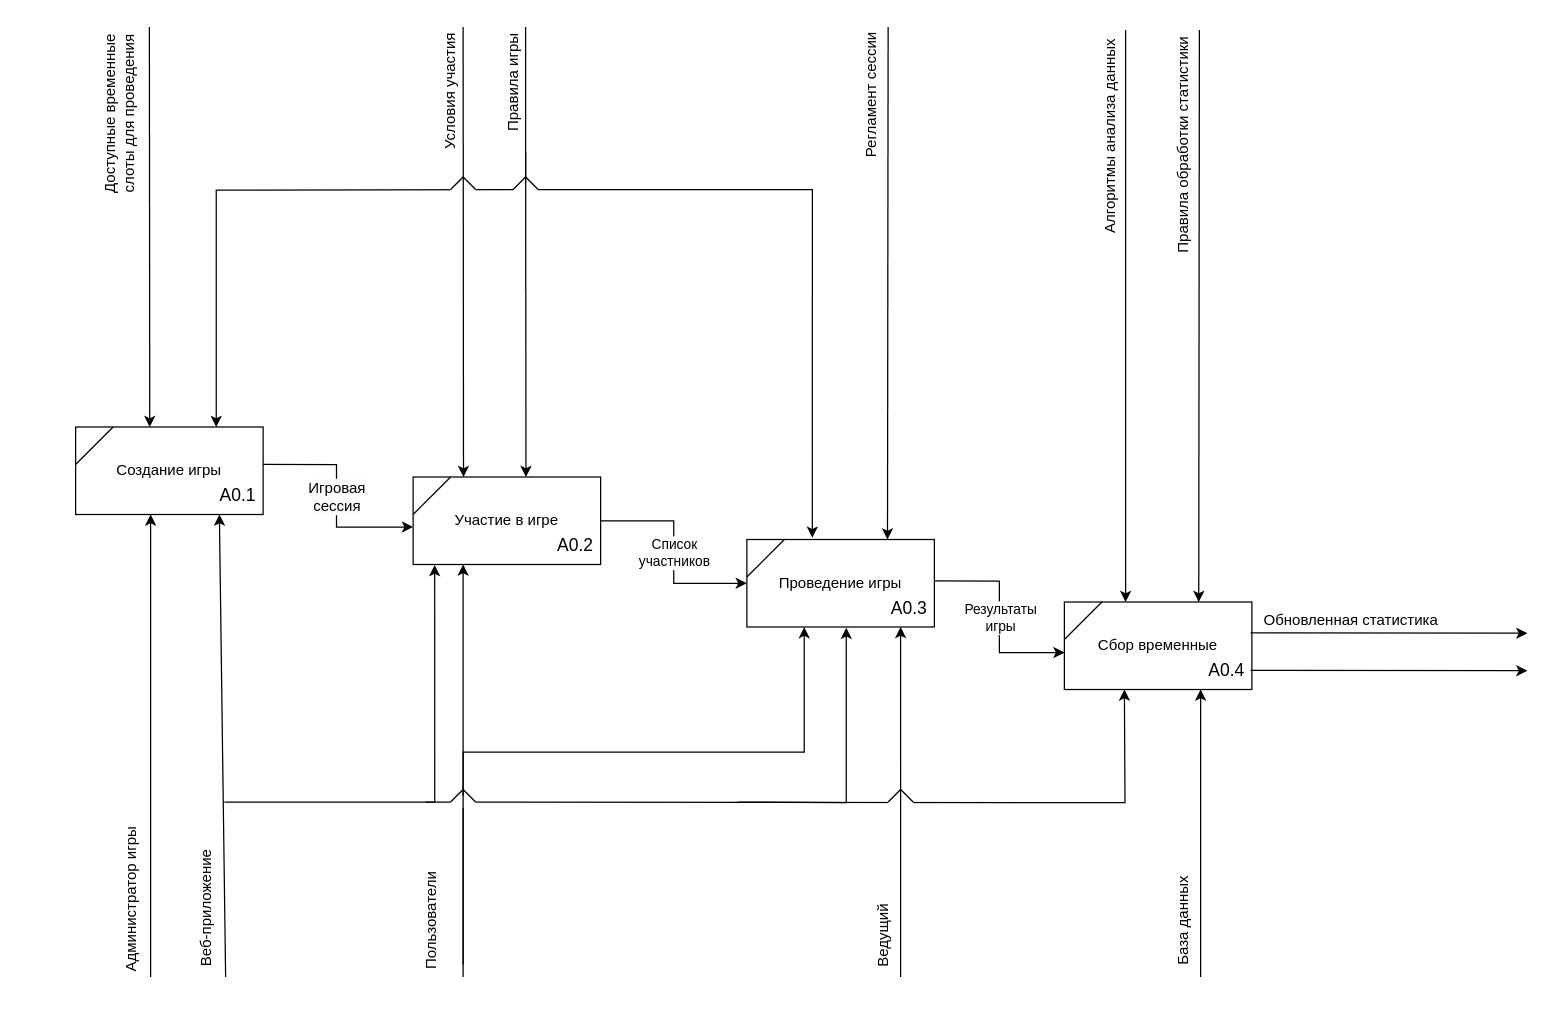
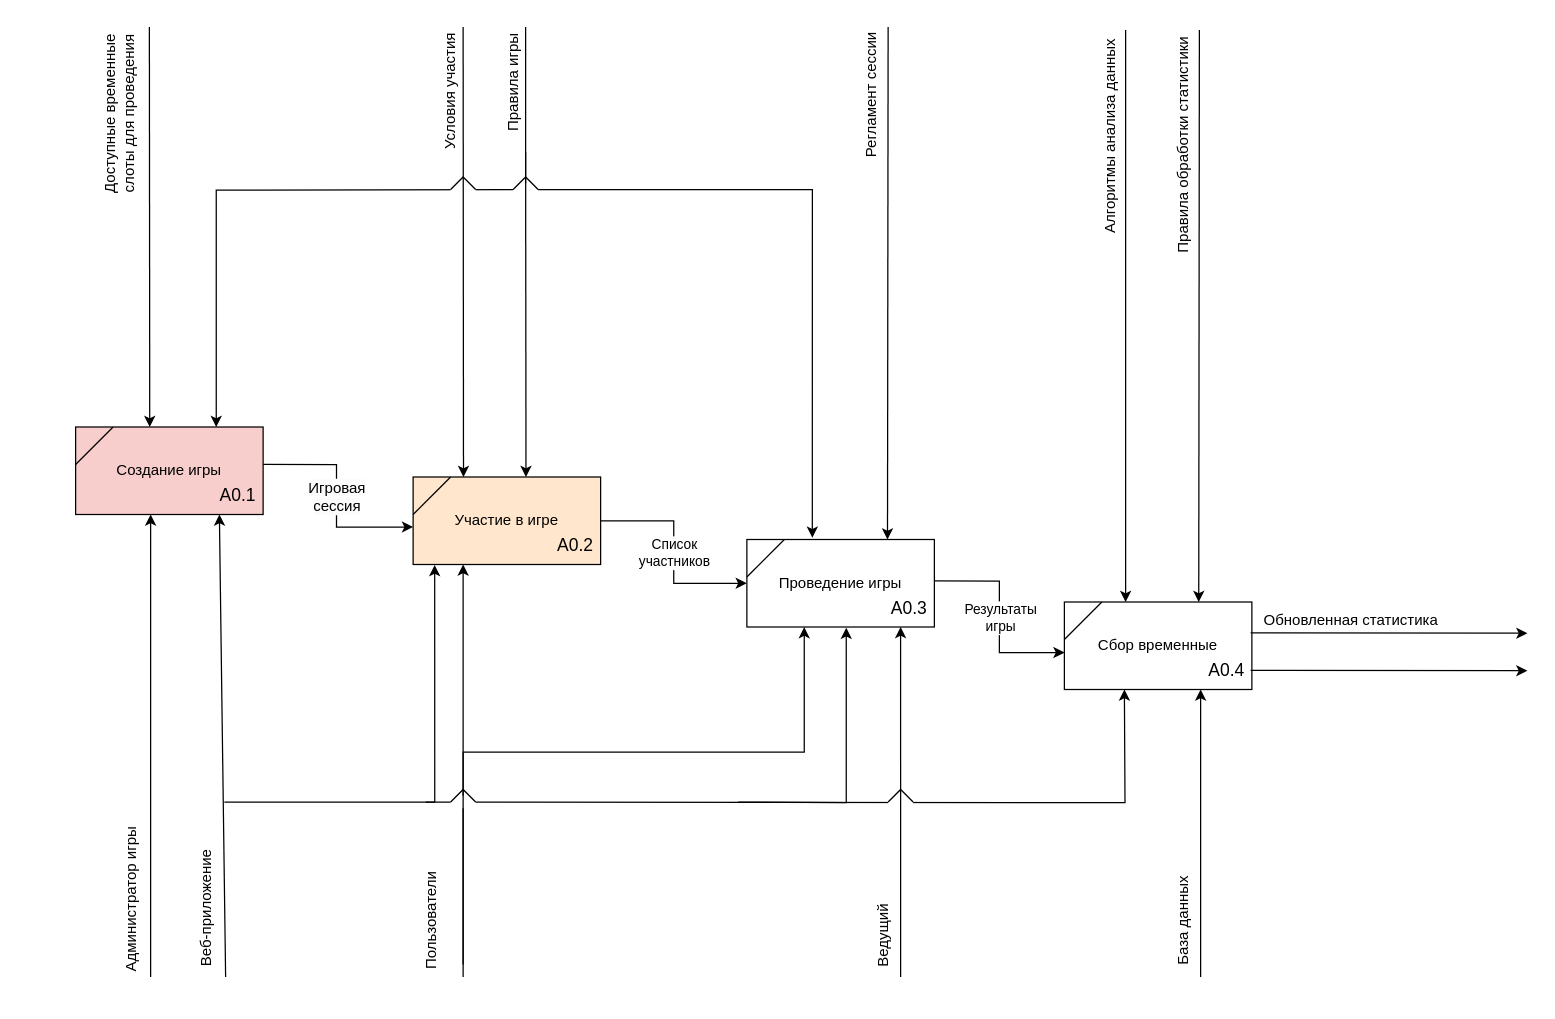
(169, 471) -> (169, 471)
(507, 521) -> (507, 521)
